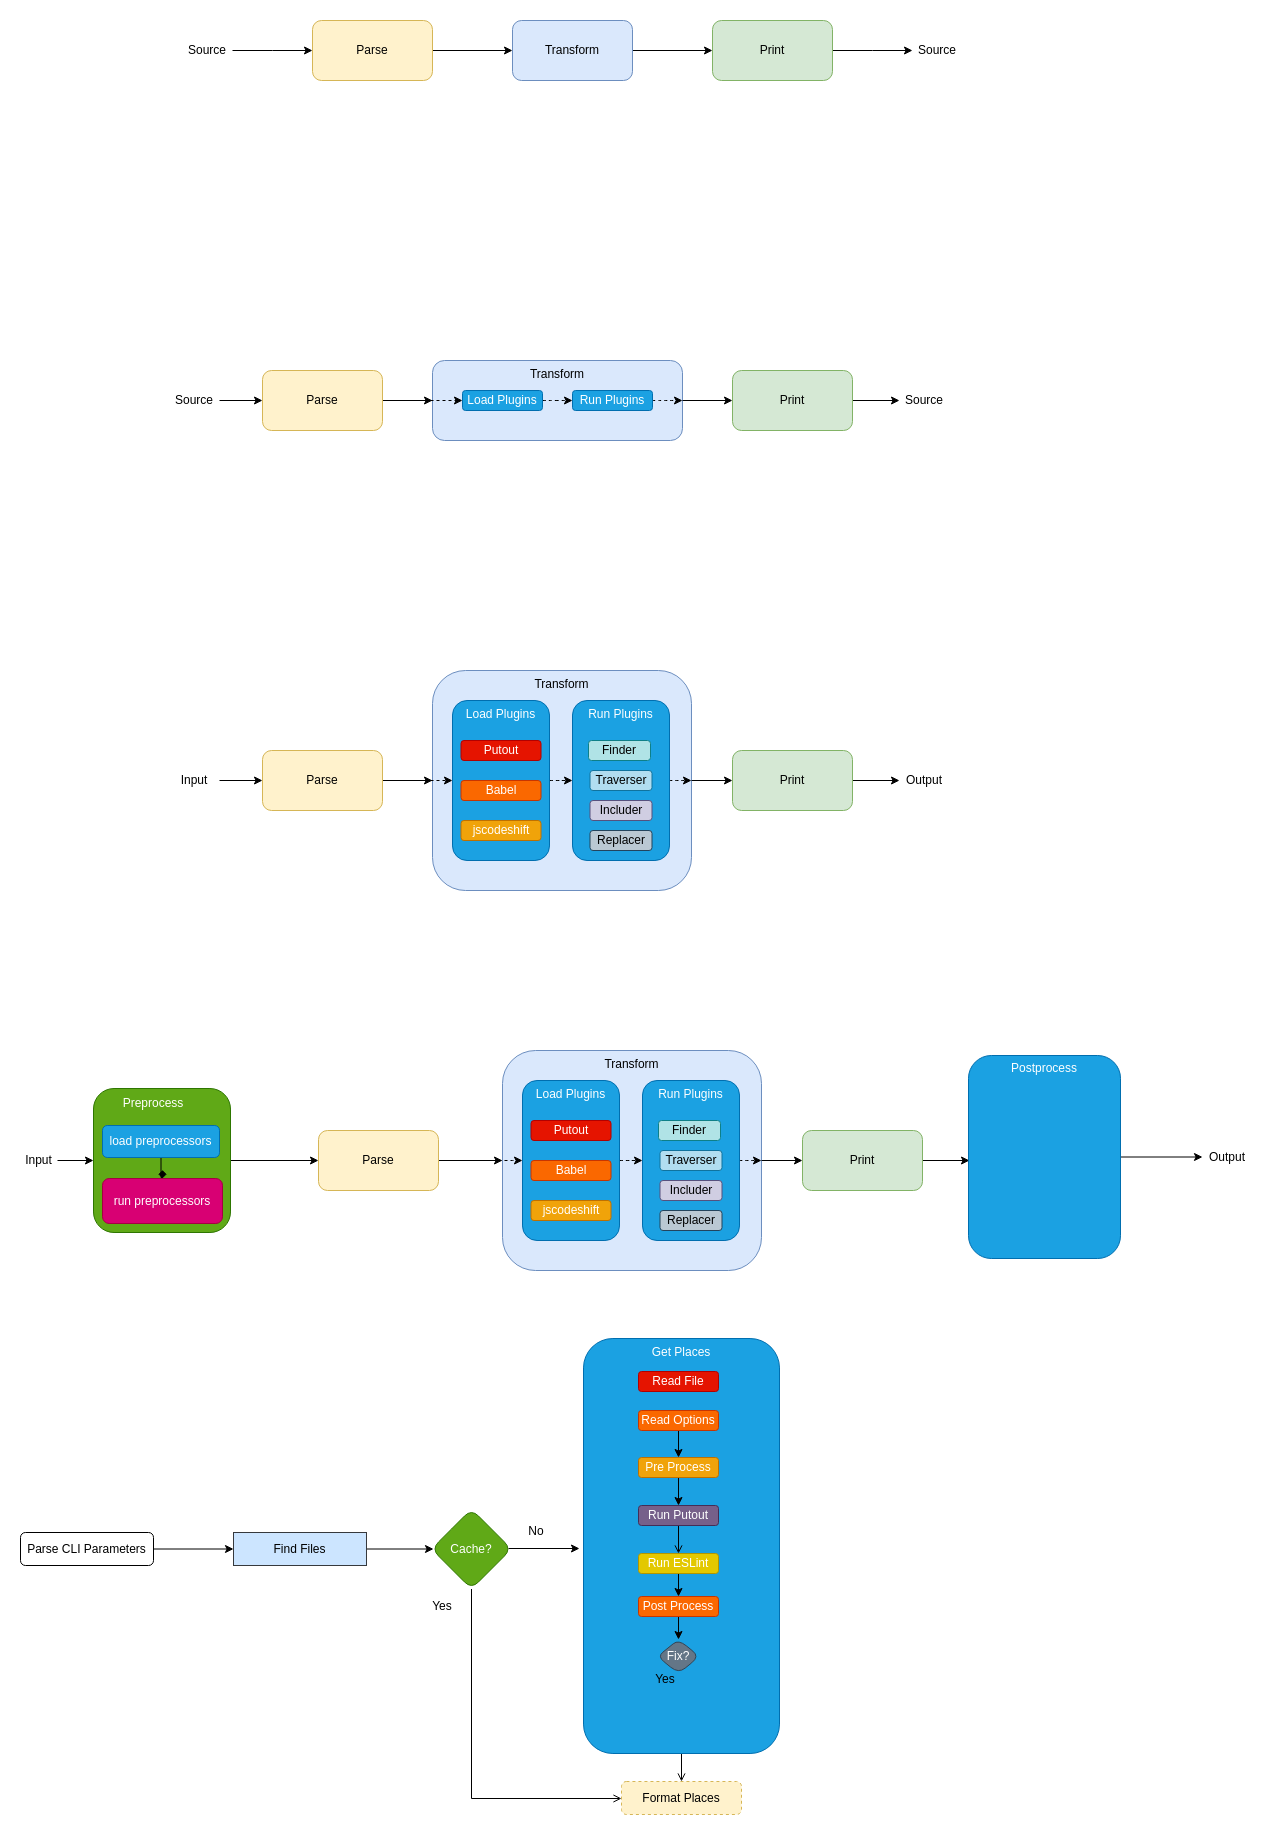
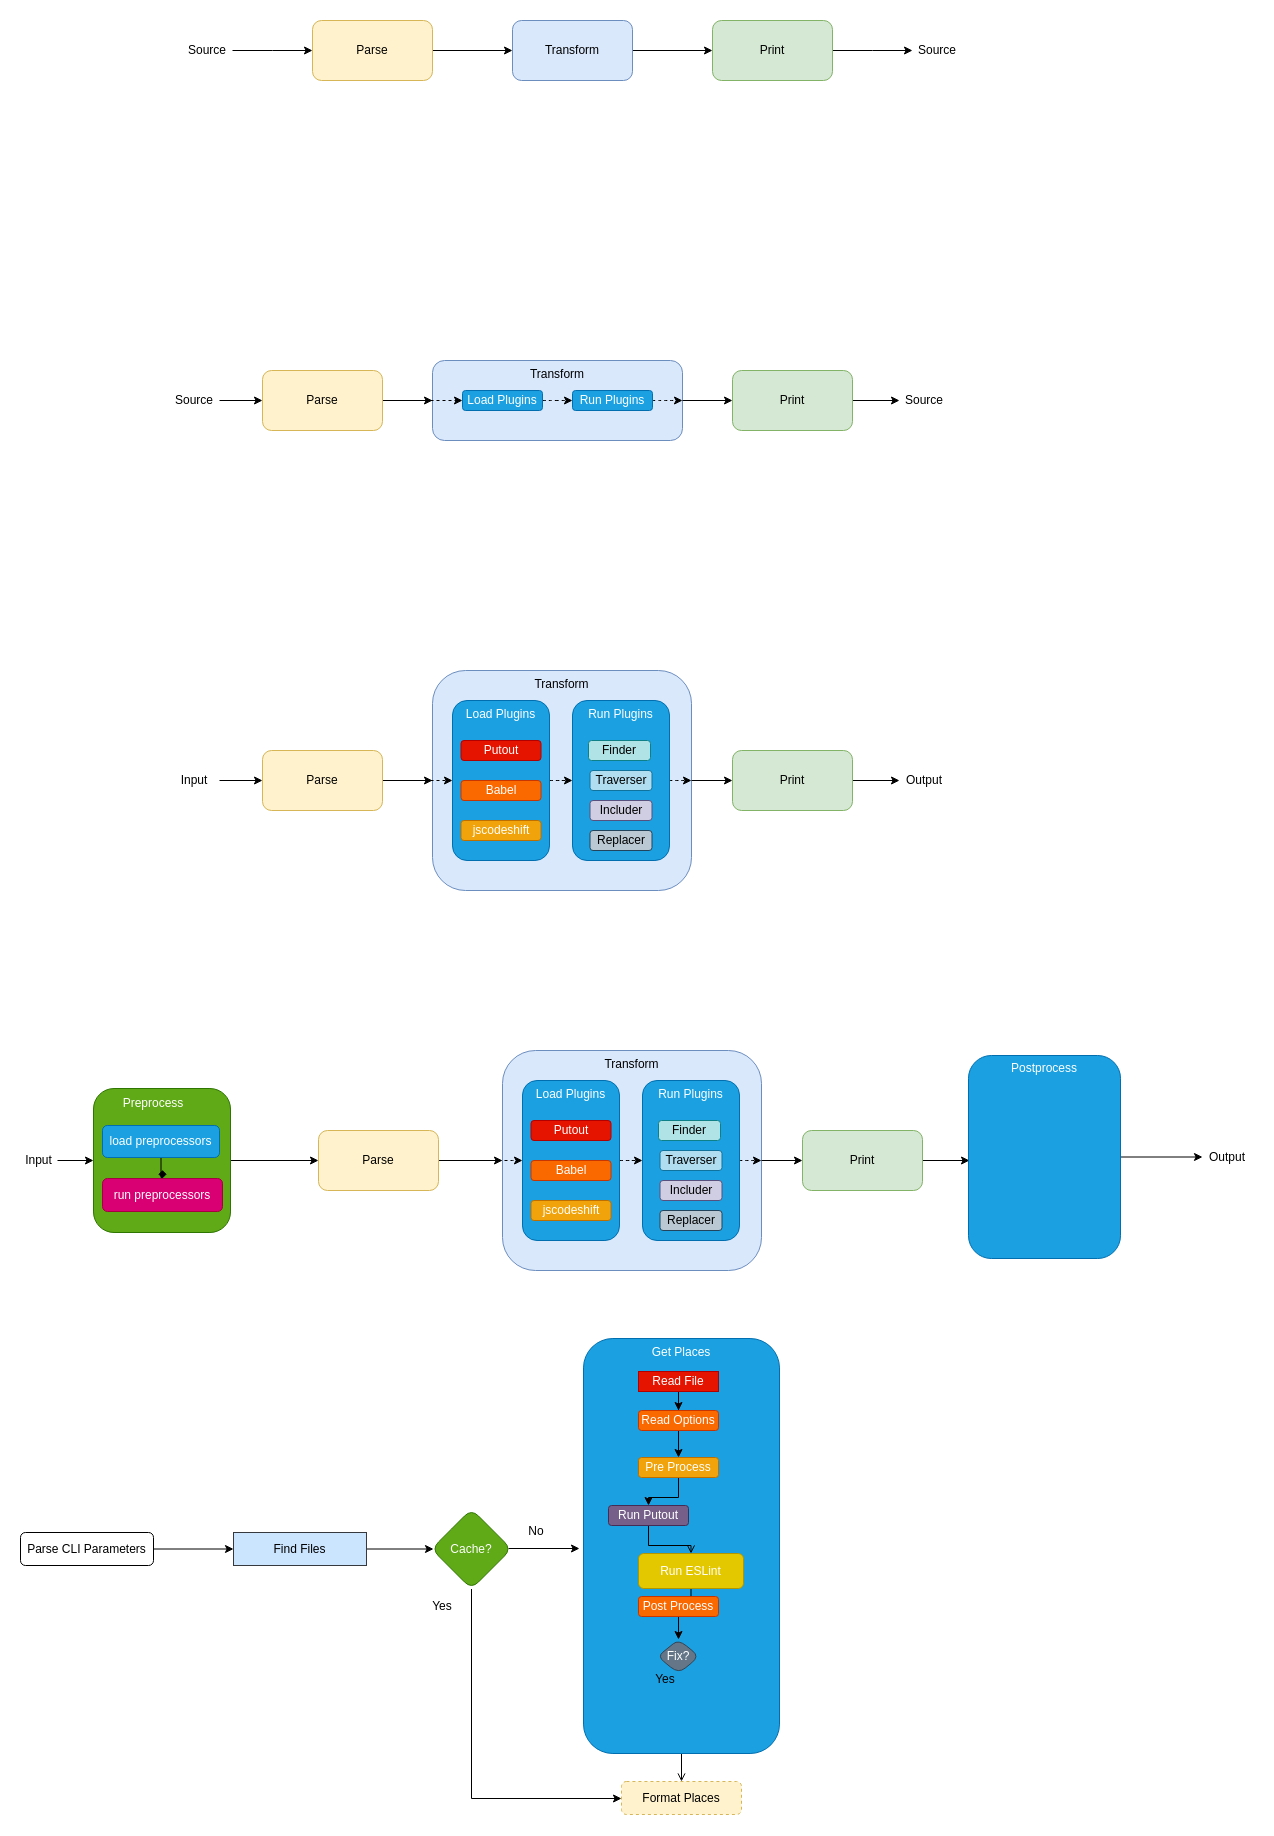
(163, 1201) -> (163, 1195)
(679, 1382) -> (679, 1382)
none -> (679, 1405)
(679, 1516) -> (649, 1516)
(679, 1564) -> (691, 1571)
(615, 1799) -> (613, 1799)
